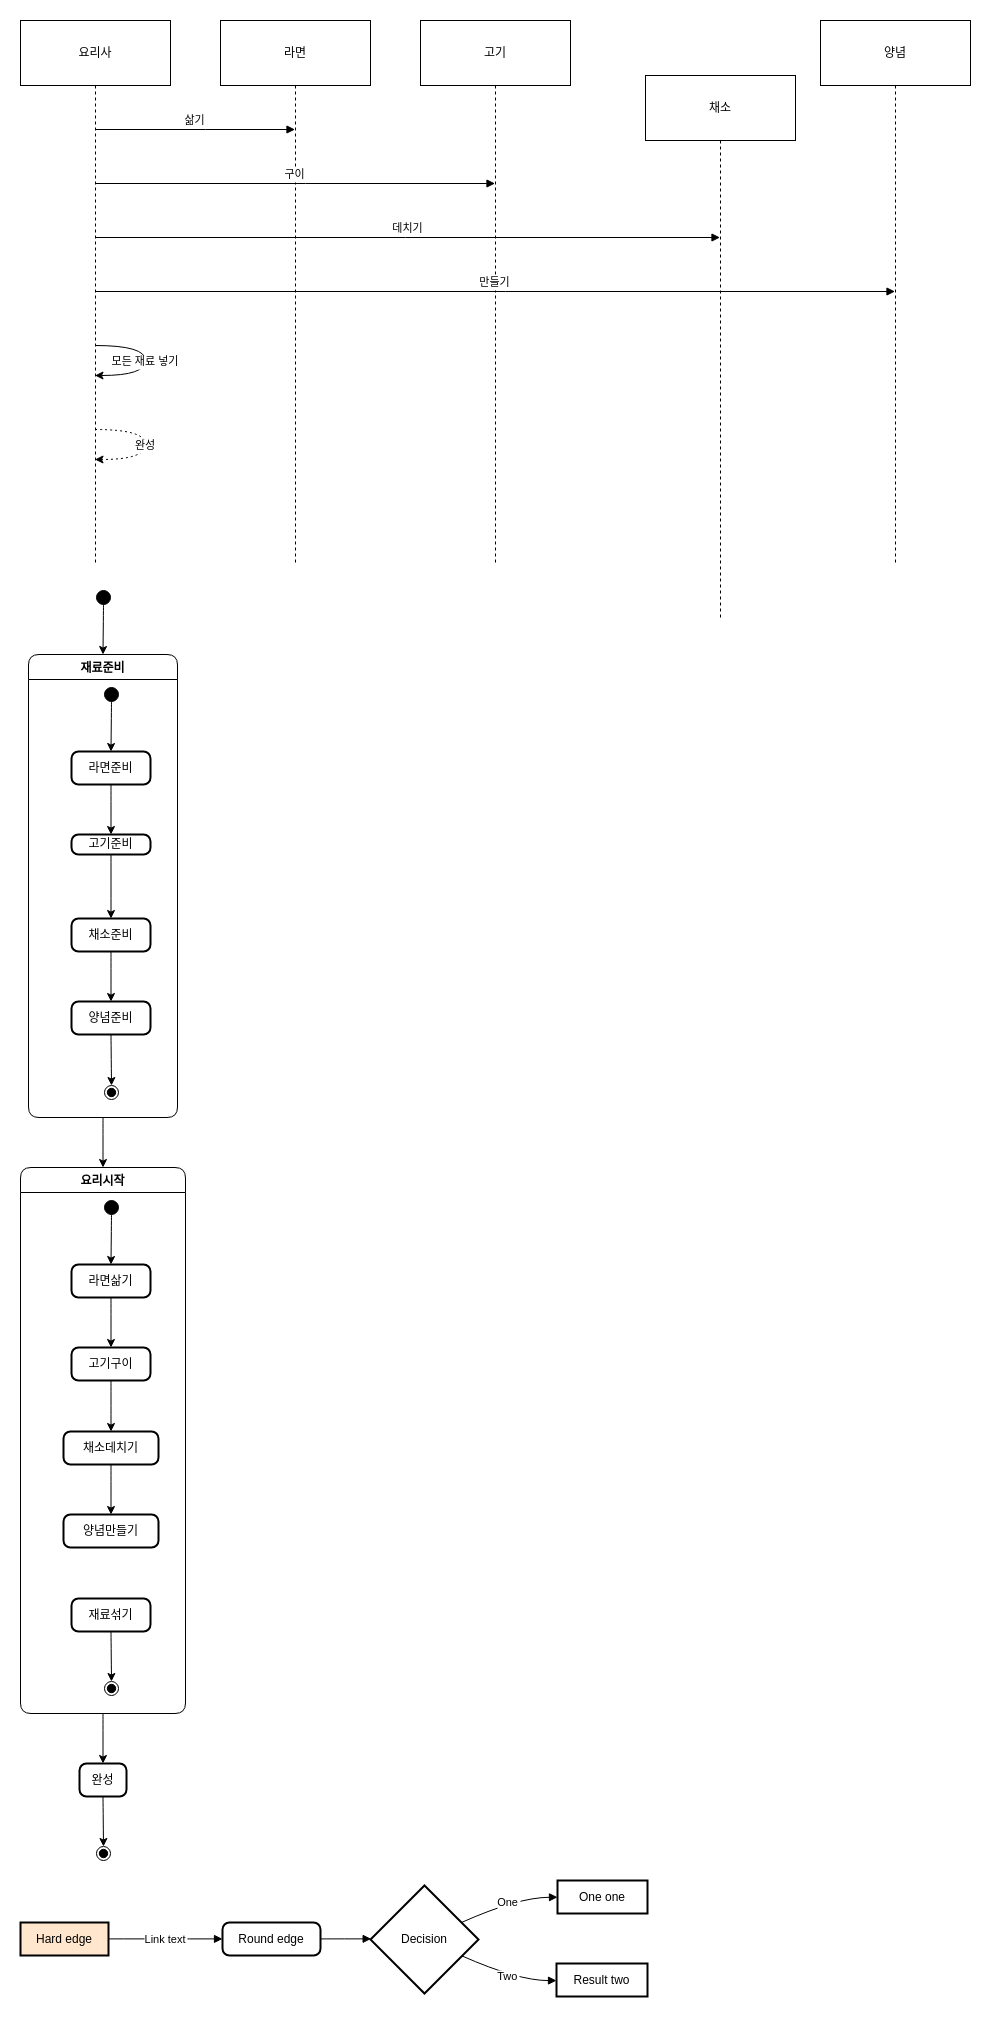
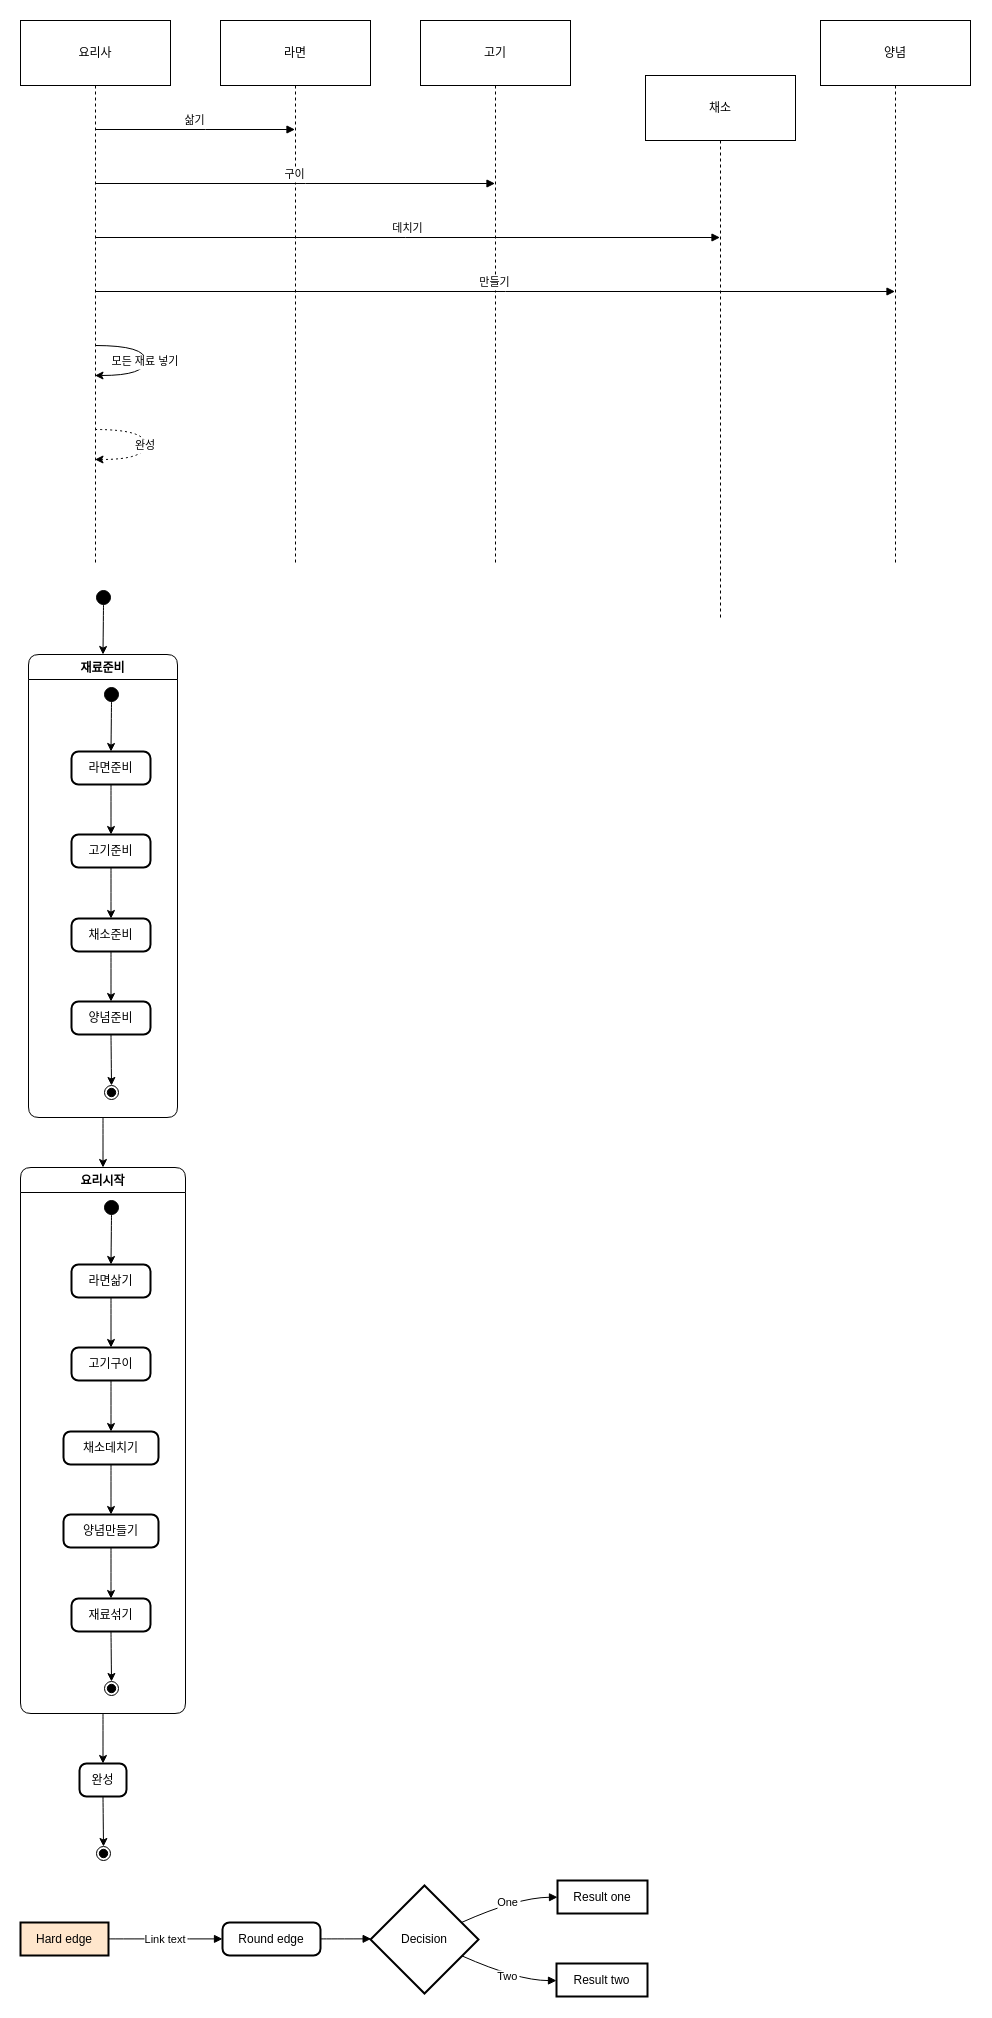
(111, 845) -> (111, 851)
none -> (111, 1569)
(603, 1898) -> (603, 1898)
